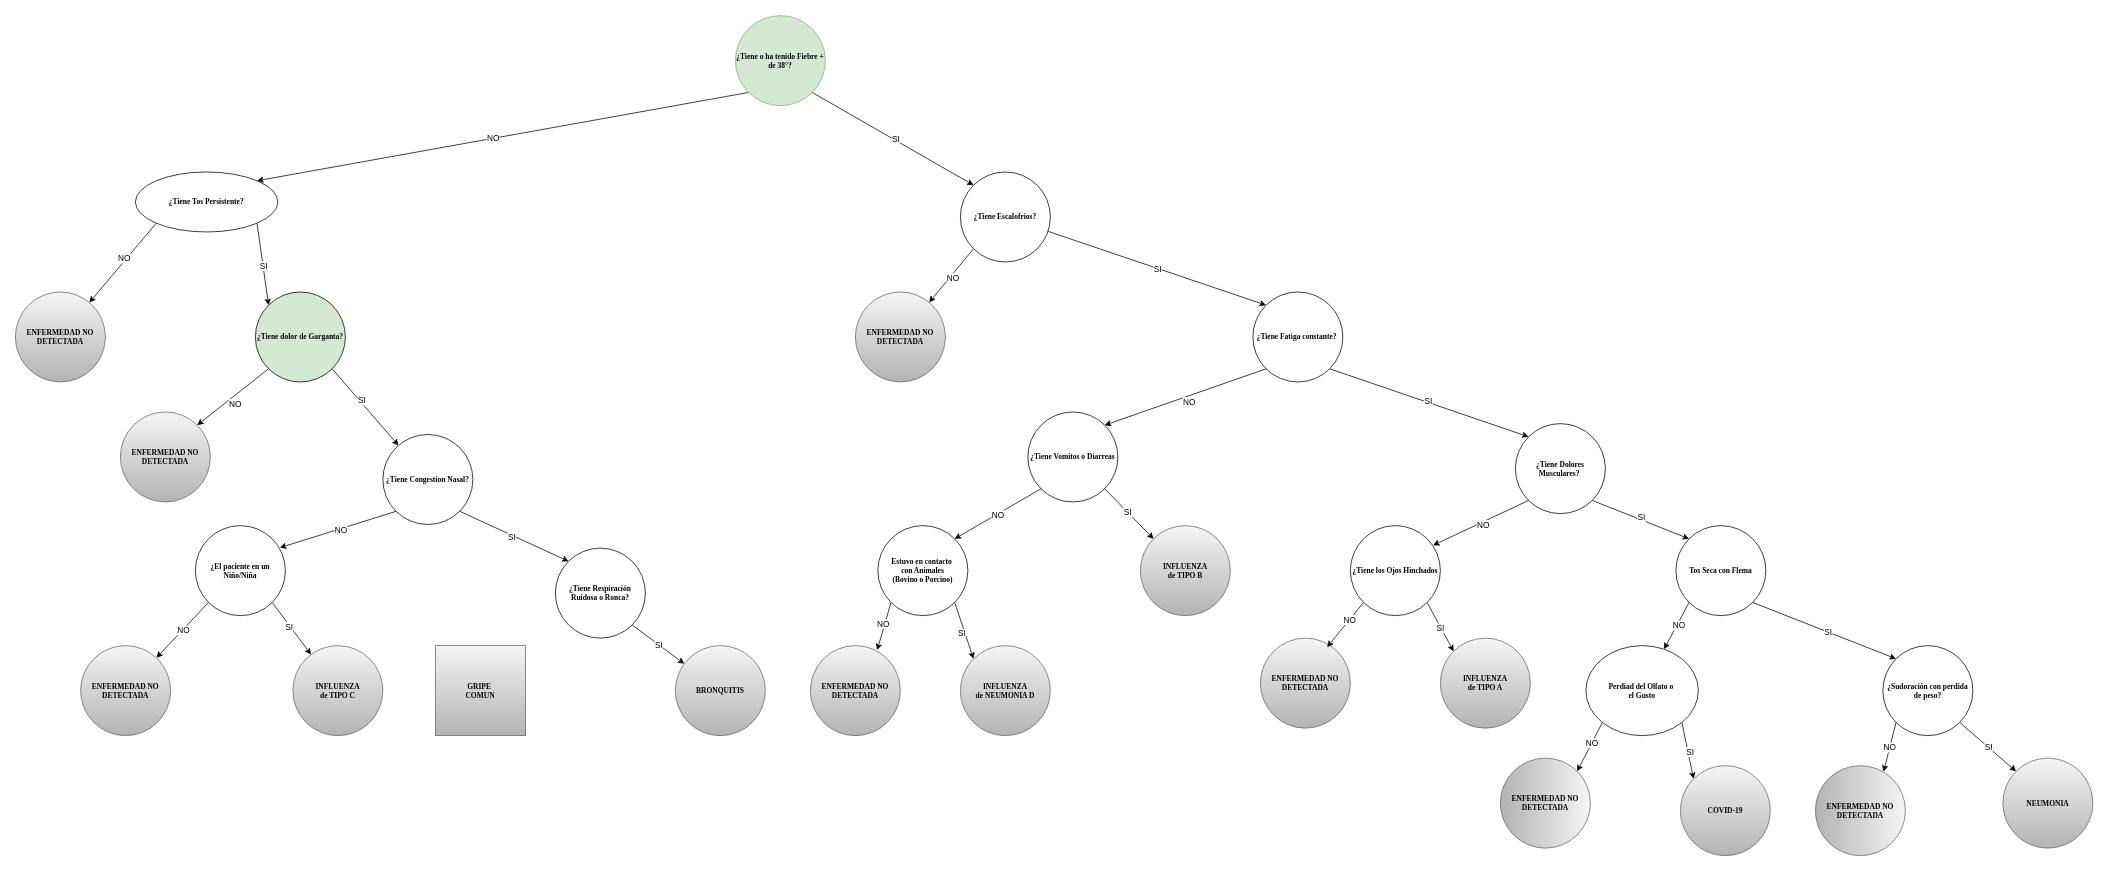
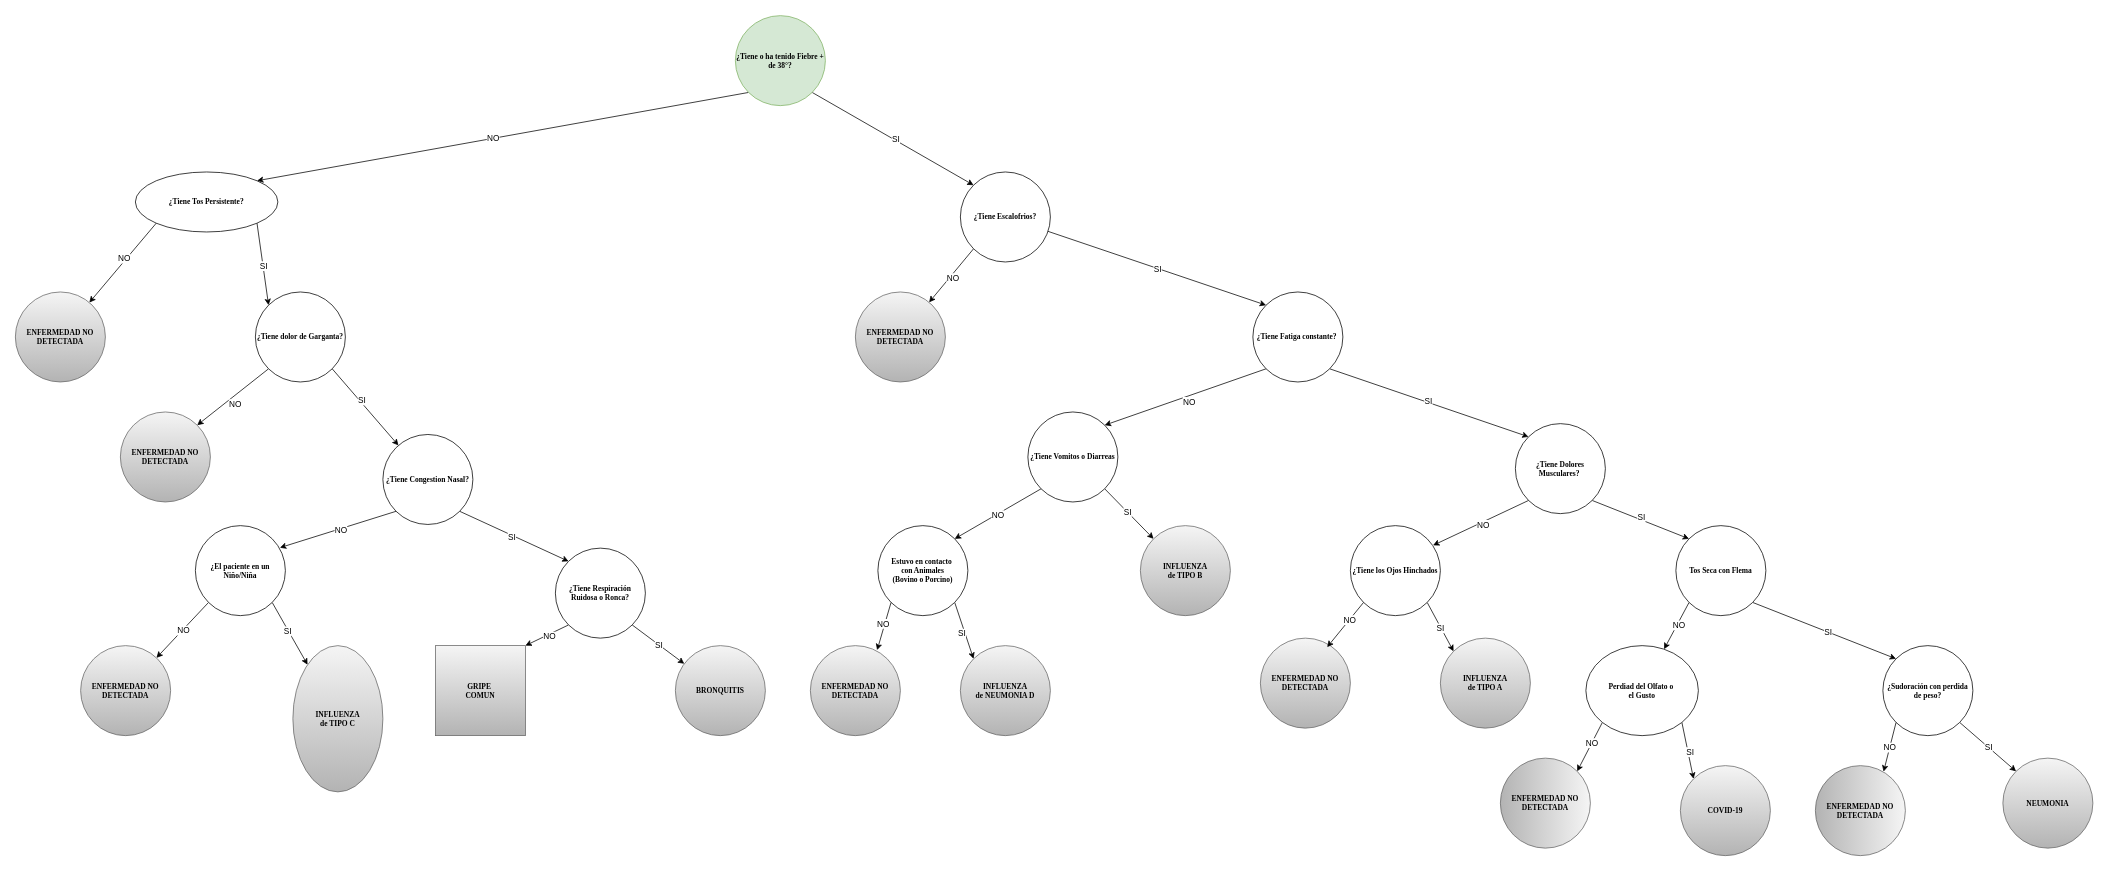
(300, 337) -> (300, 337)
none -> (550, 634)
(338, 690) -> (338, 719)
